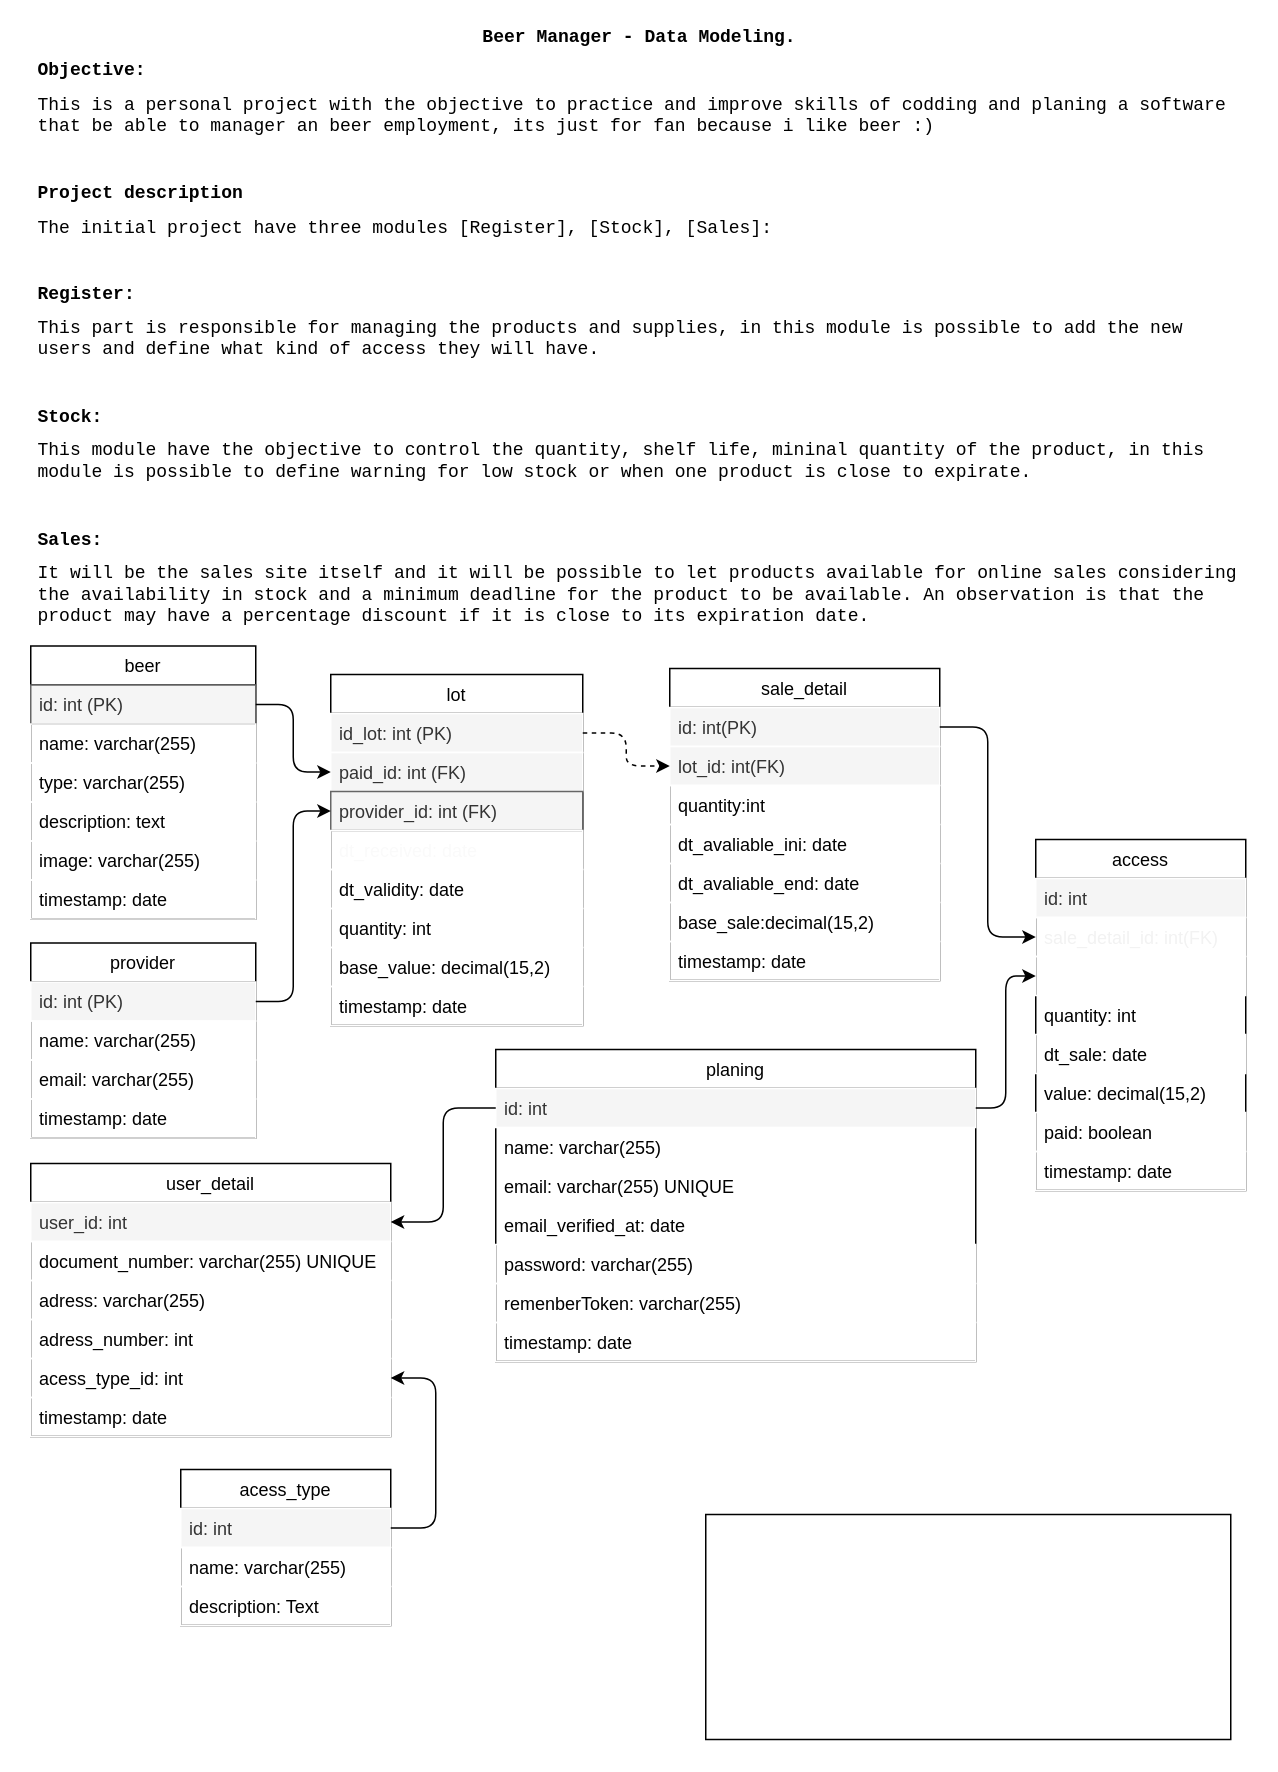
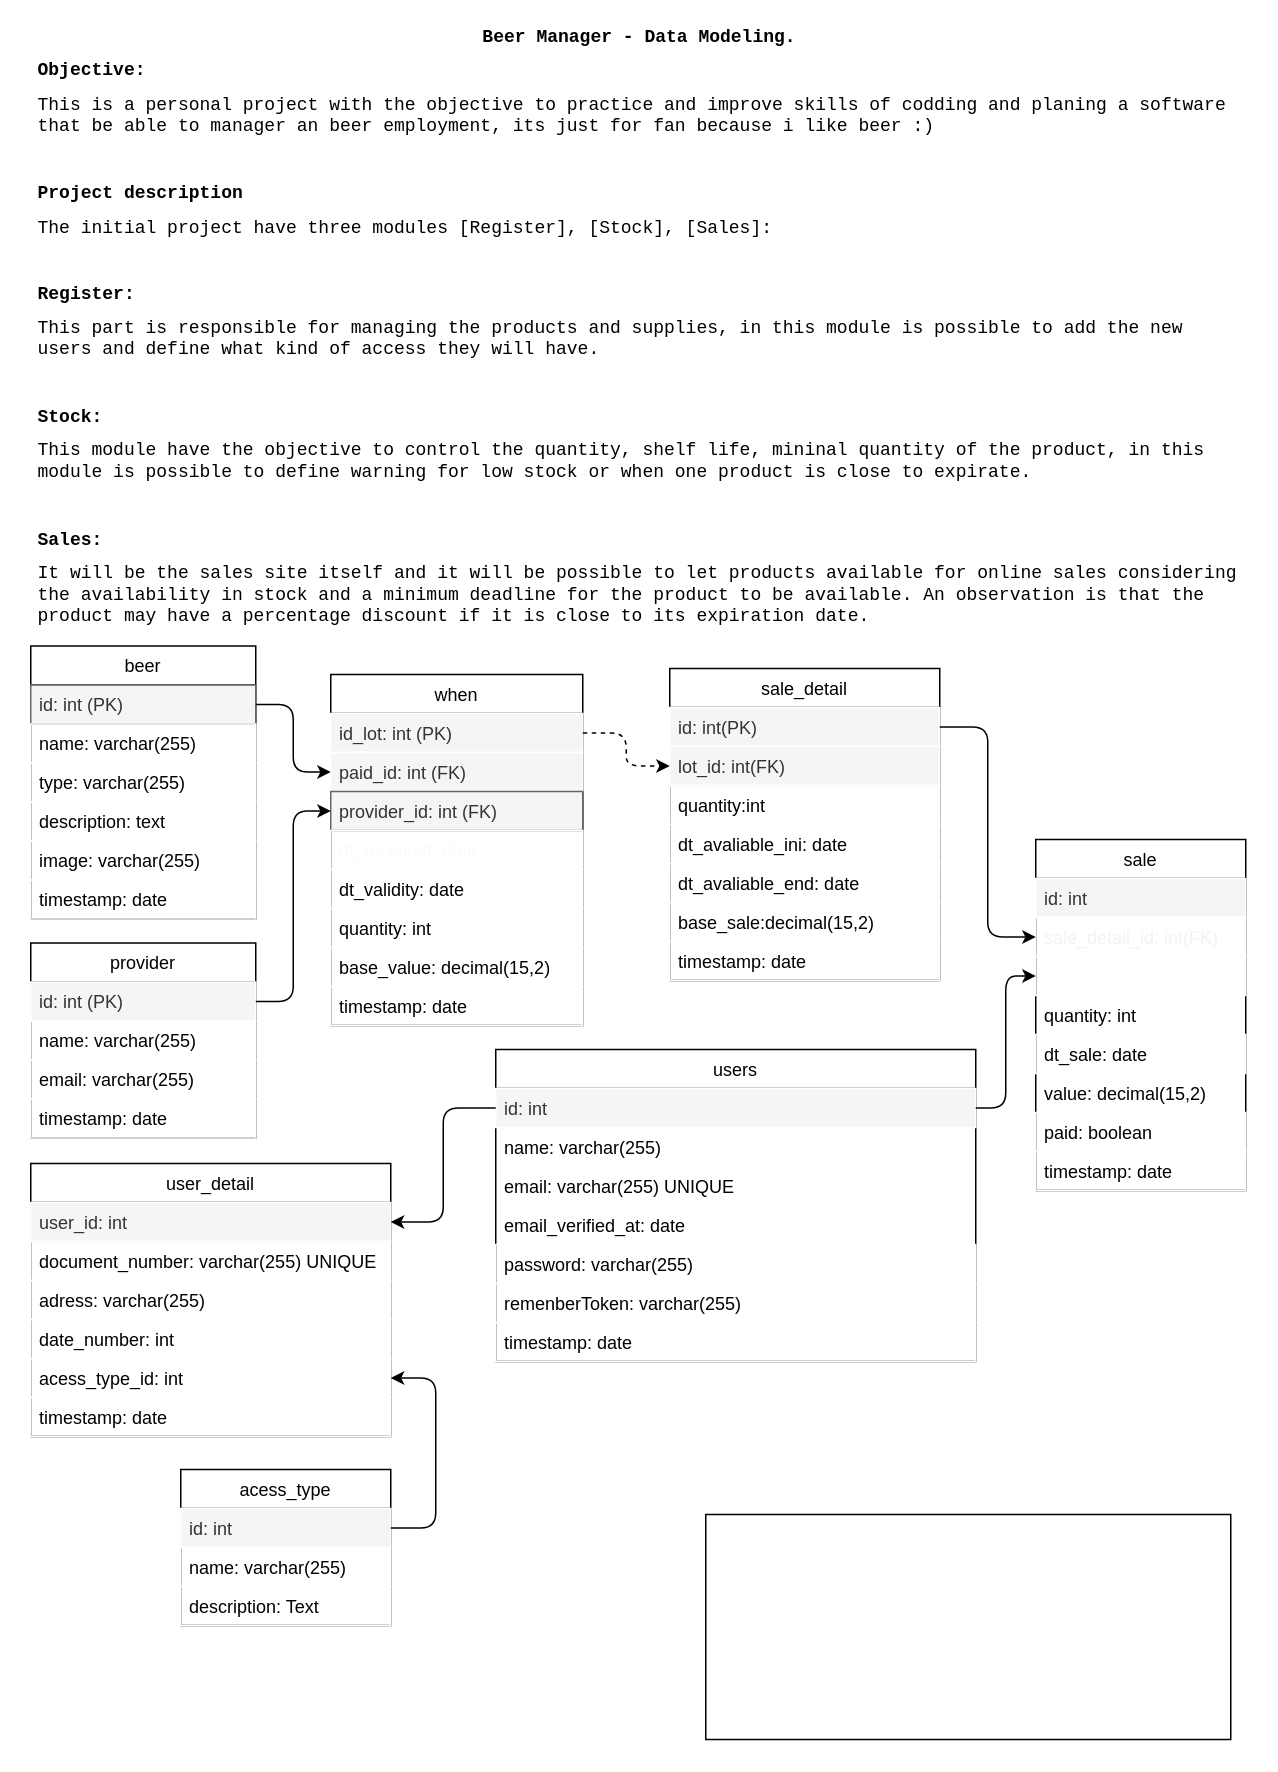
(456, 695) -> (456, 695)
(1140, 860) -> (1140, 860)
(735, 1070) -> (735, 1070)
(123, 1340) -> (113, 1340)
